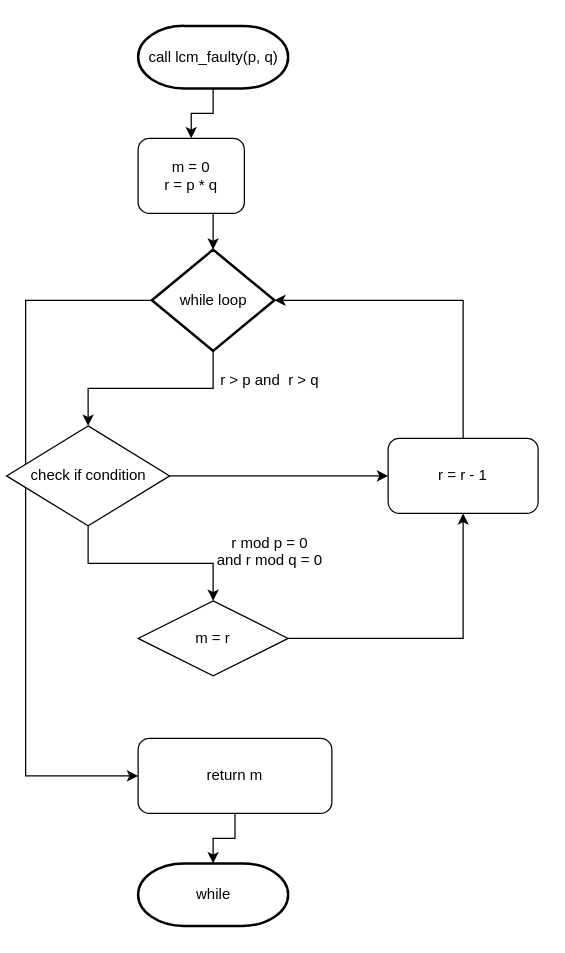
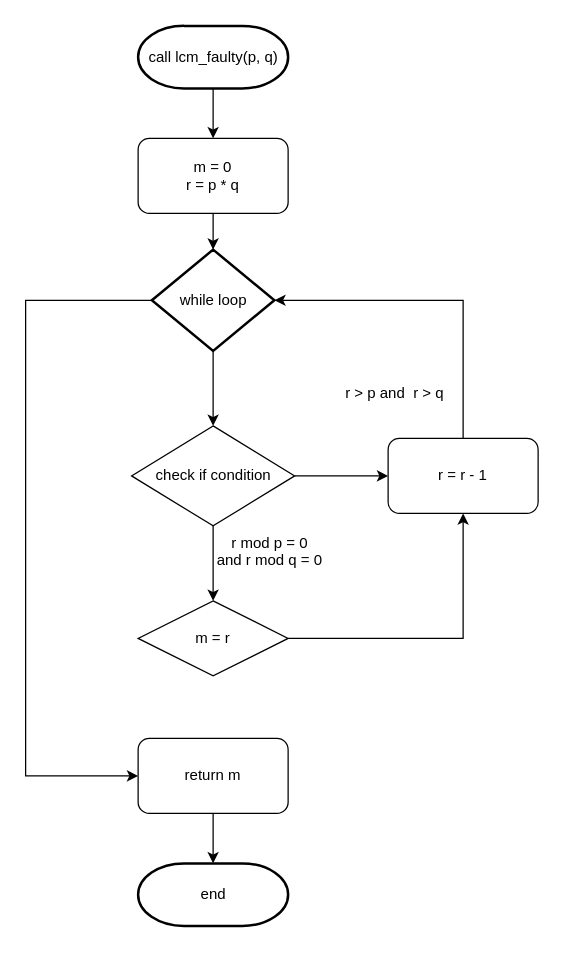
(191, 176) -> (213, 176)
(269, 379) -> (394, 392)
(88, 476) -> (213, 476)
(235, 776) -> (213, 776)
(214, 894) -> (214, 894)
